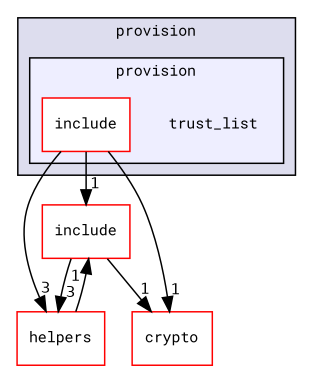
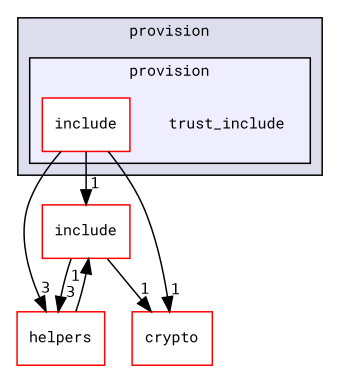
(214, 125) -> (227, 125)
